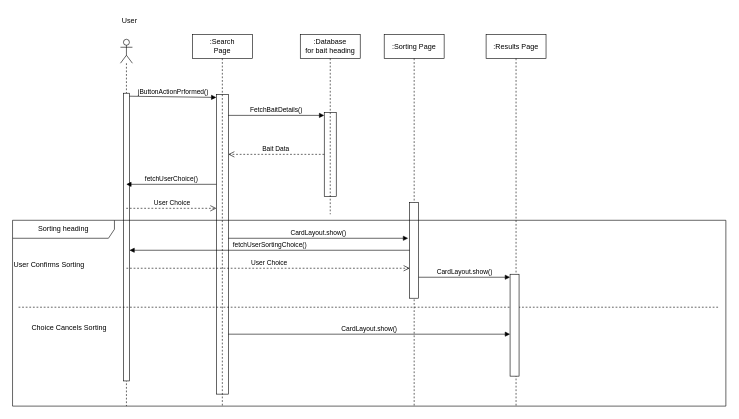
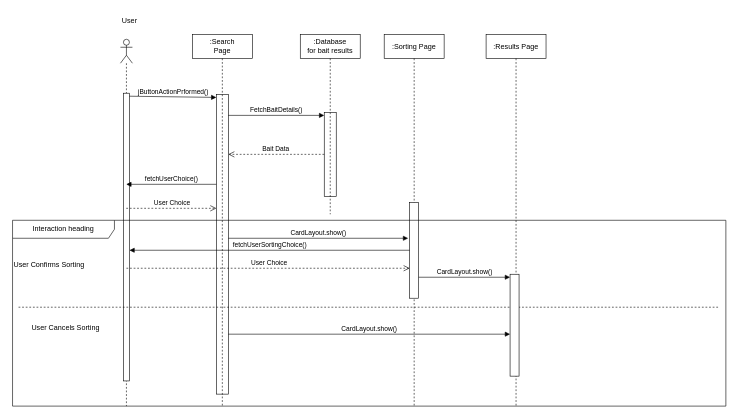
(330, 47) -> (330, 47)
(63, 230) -> (63, 230)
(71, 328) -> (68, 328)
